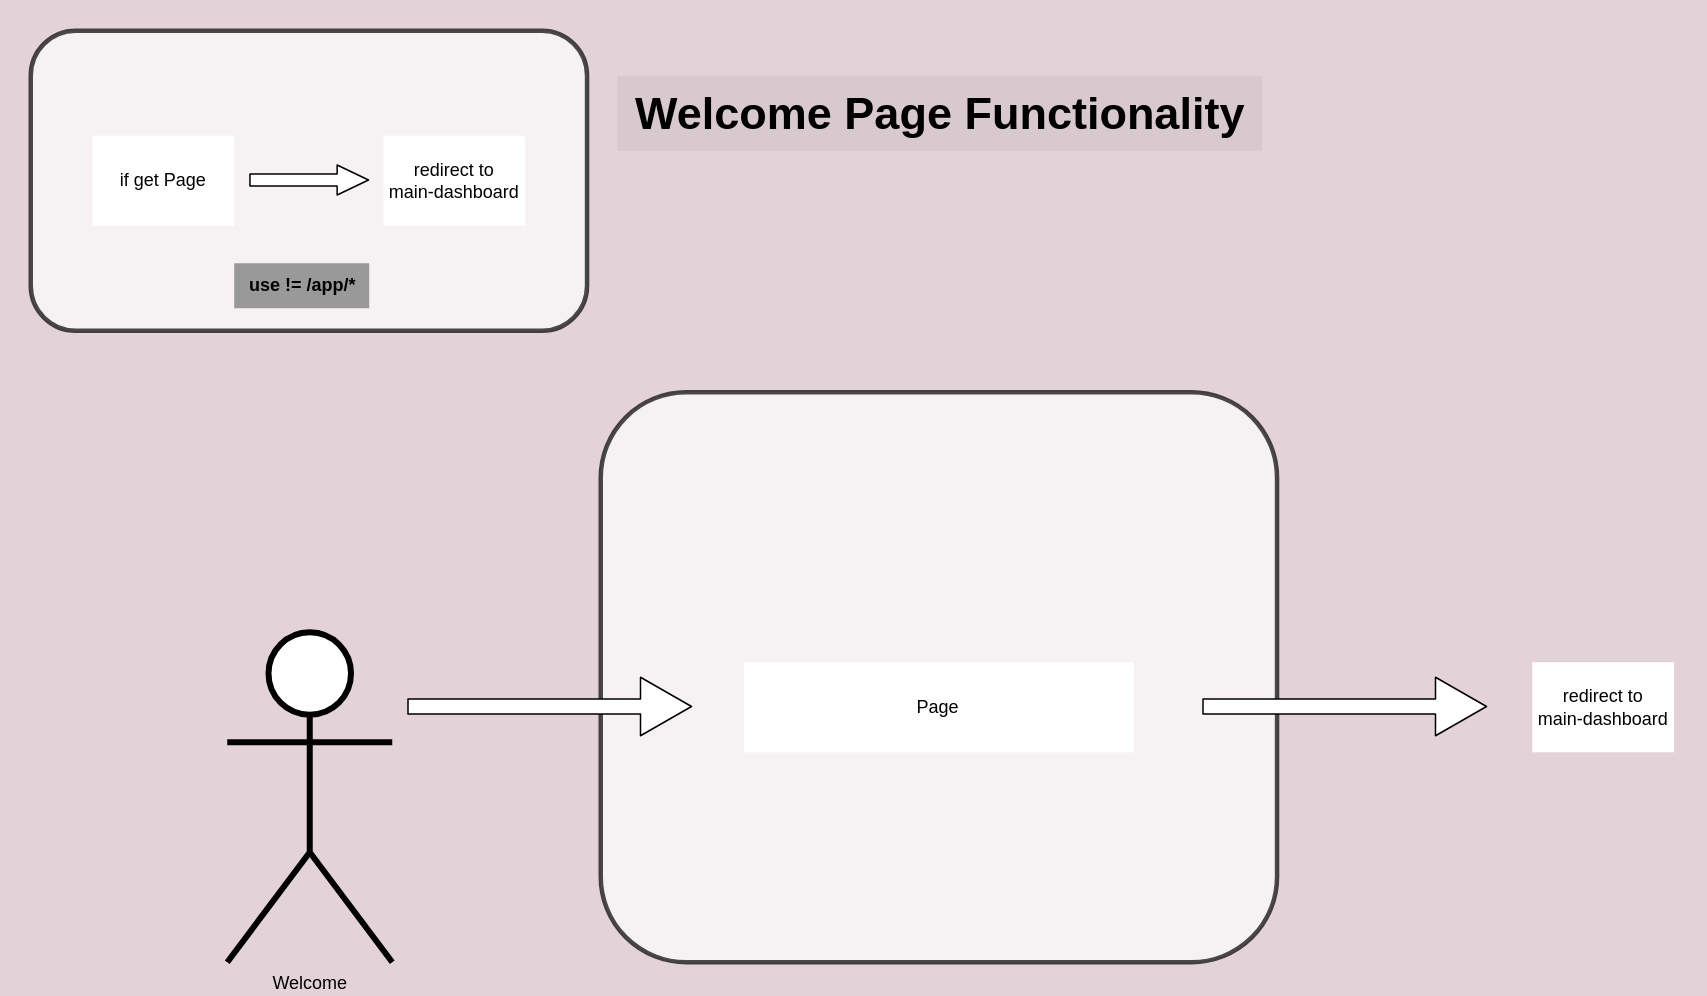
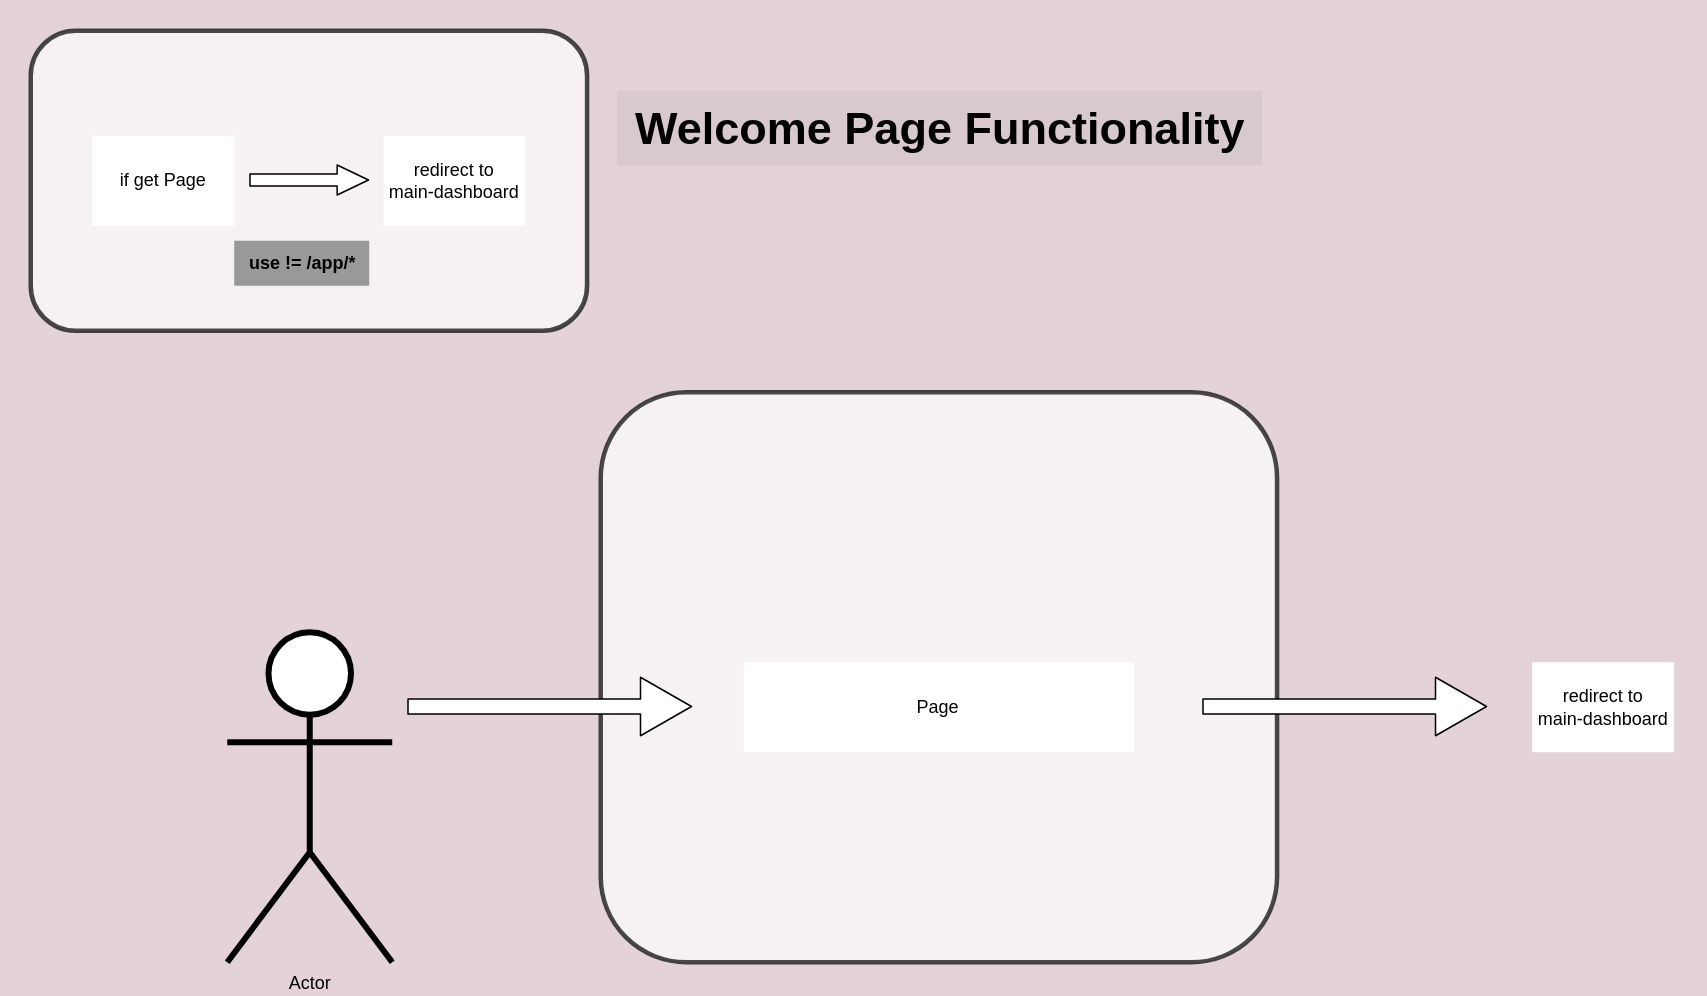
(940, 113) -> (940, 128)
(302, 286) -> (302, 263)
(311, 984) -> (311, 984)
